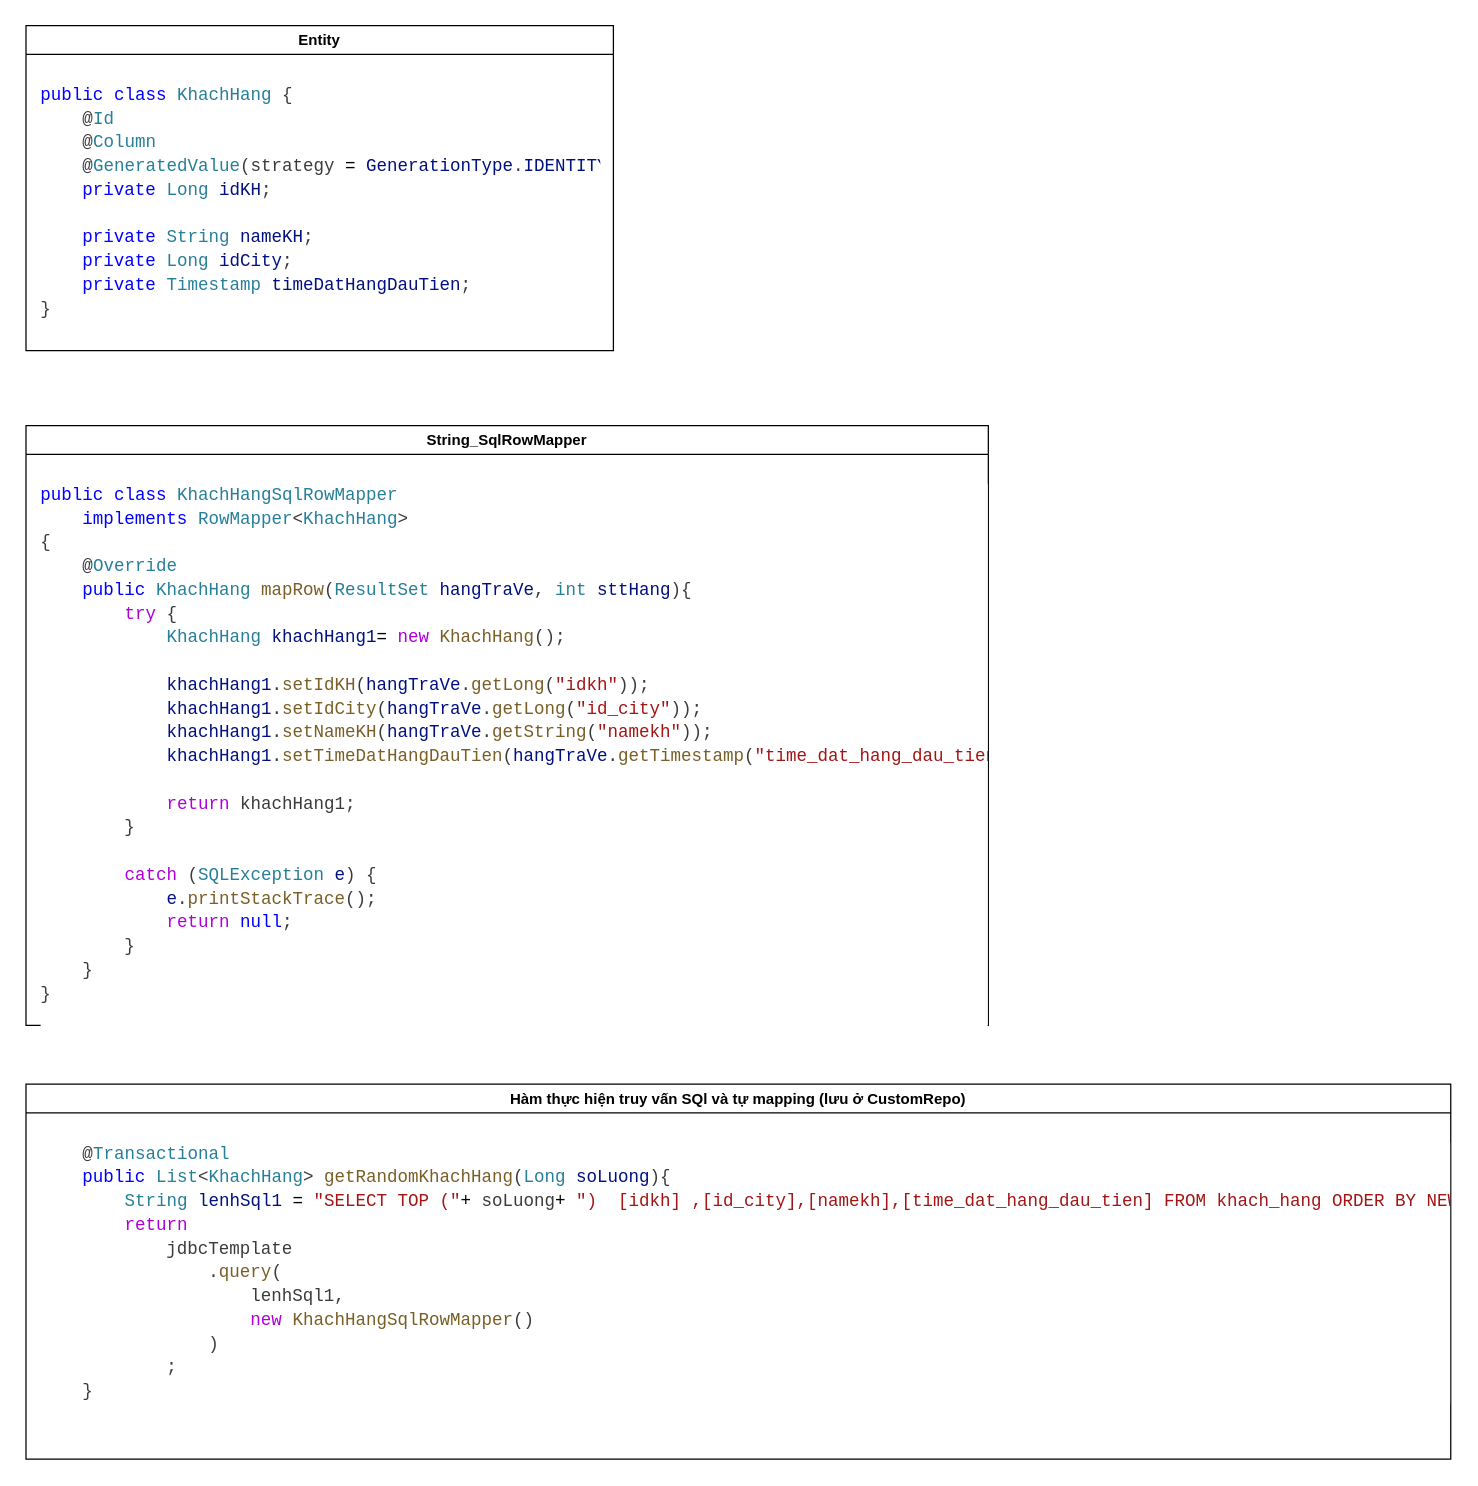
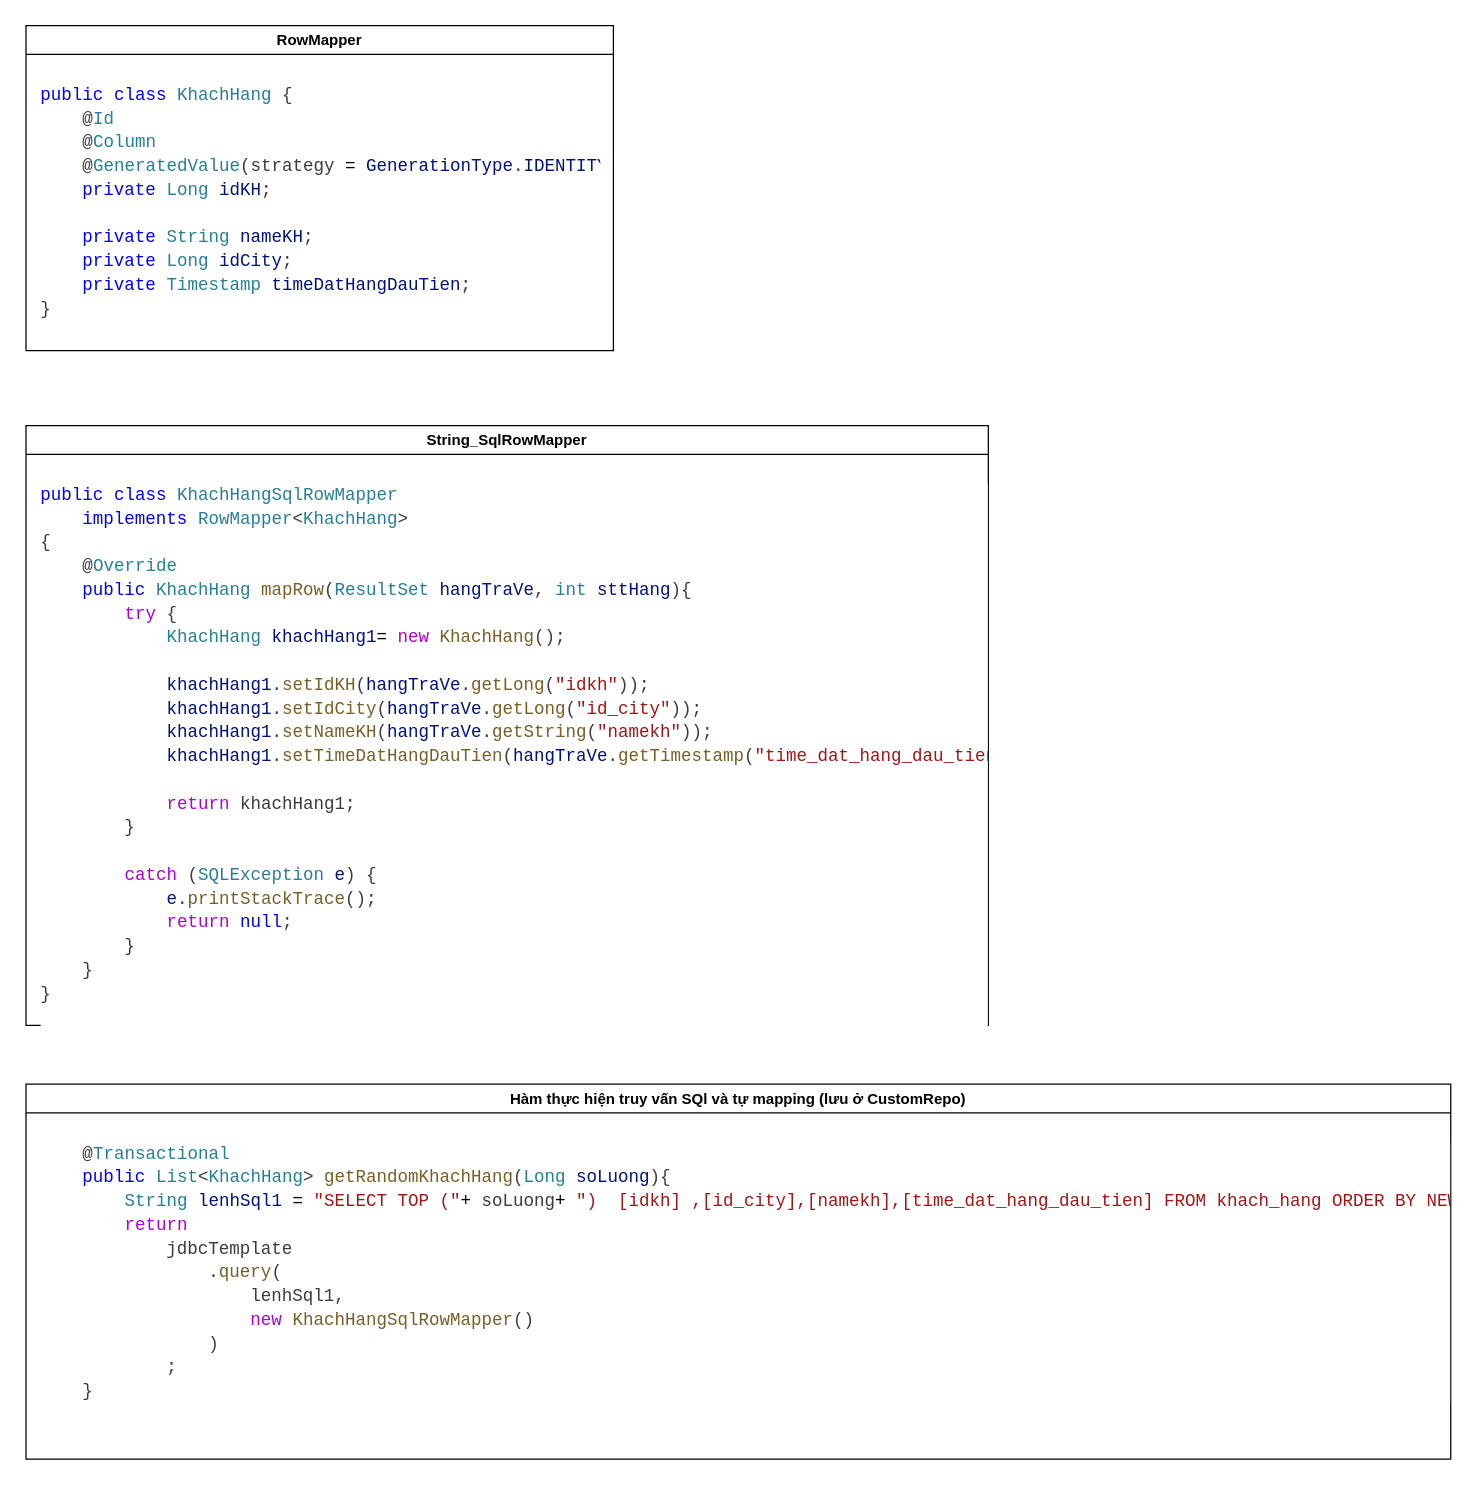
(319, 41) -> (319, 41)
